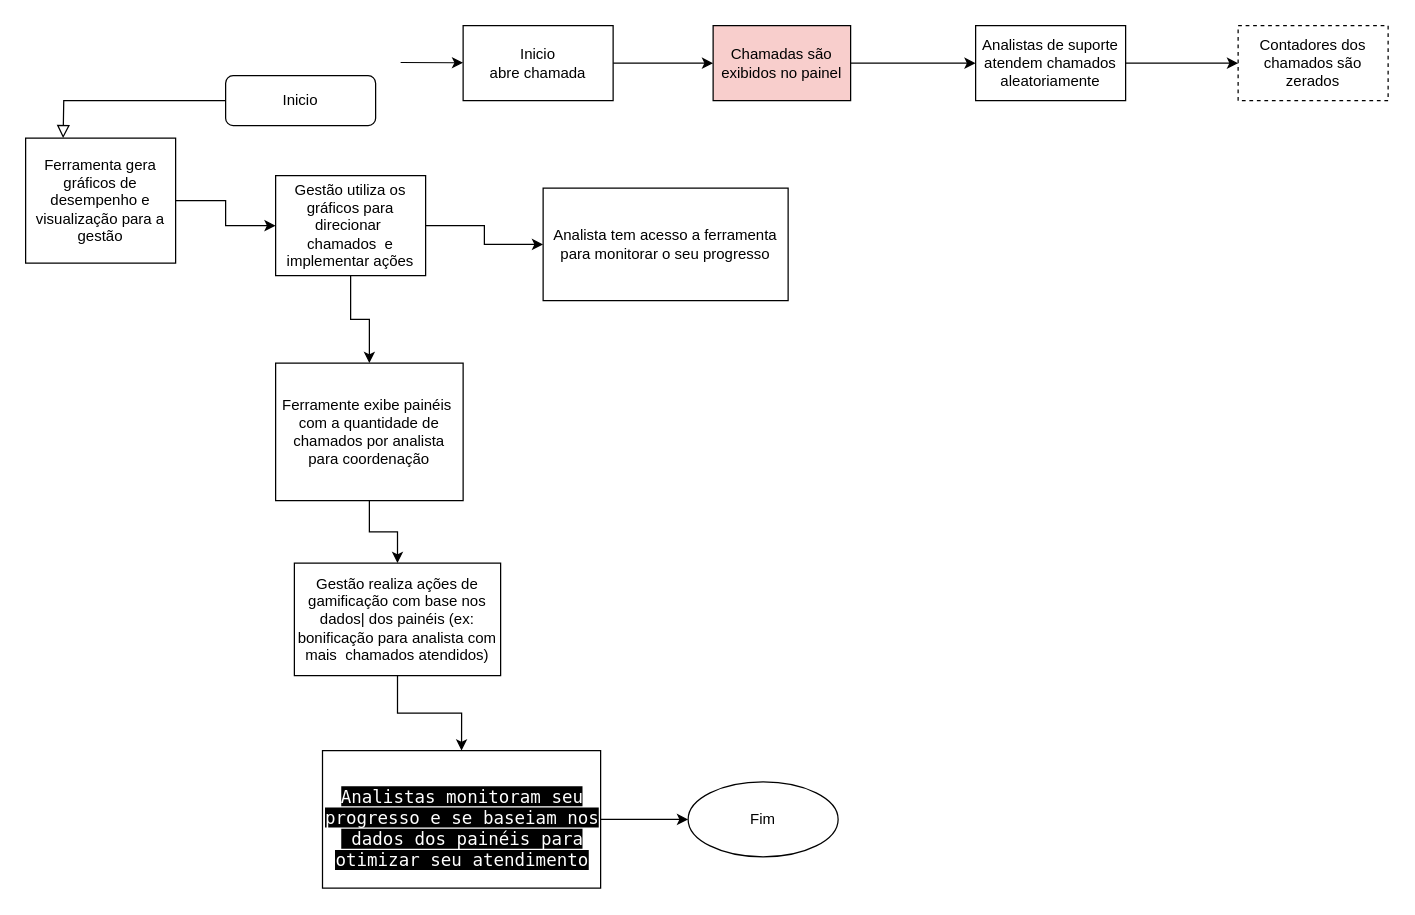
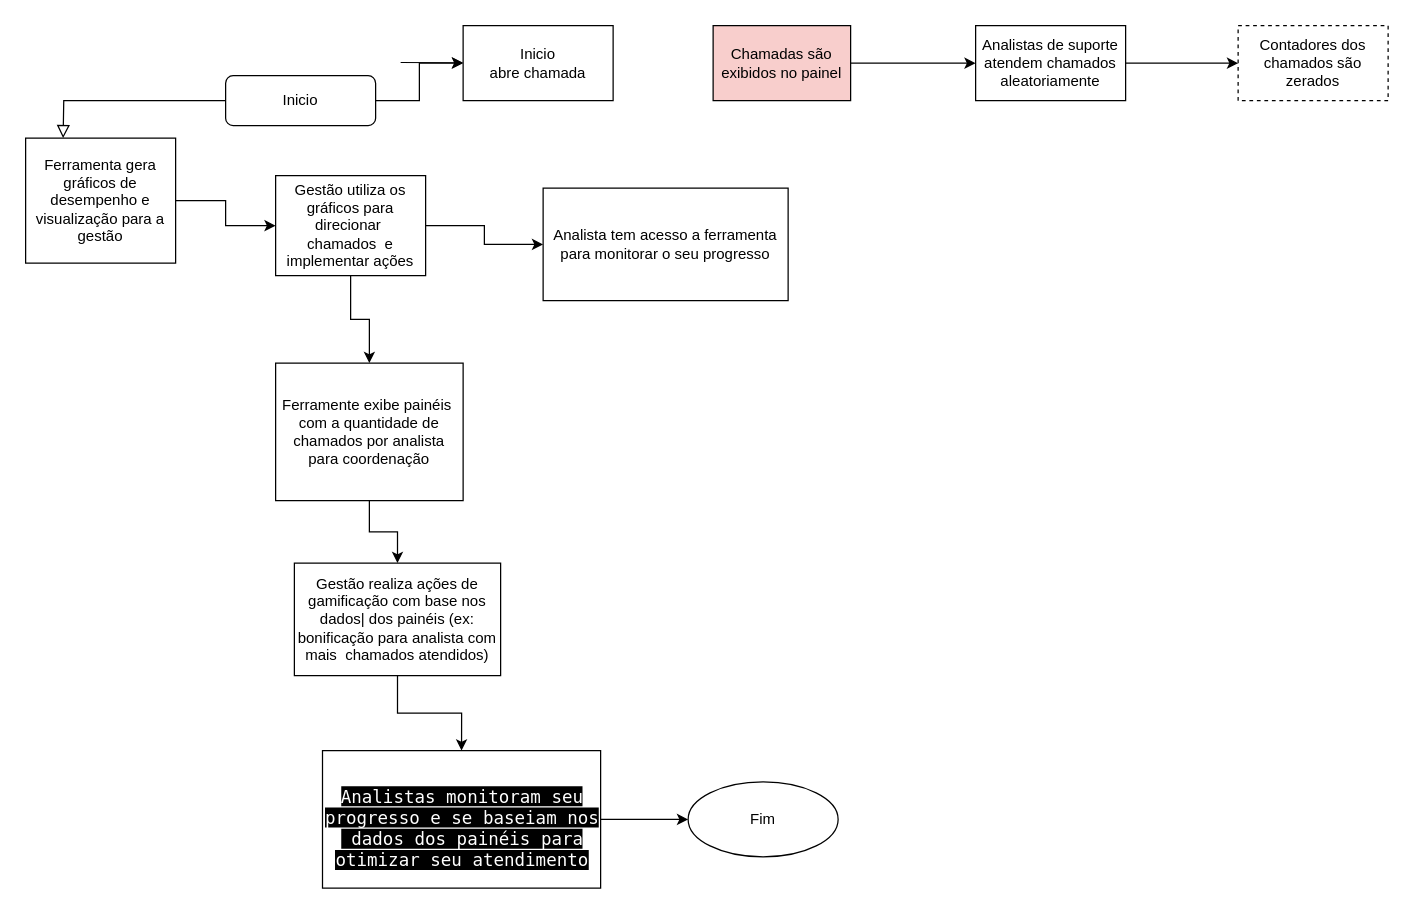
(659, 63) -> none
none -> (415, 101)
